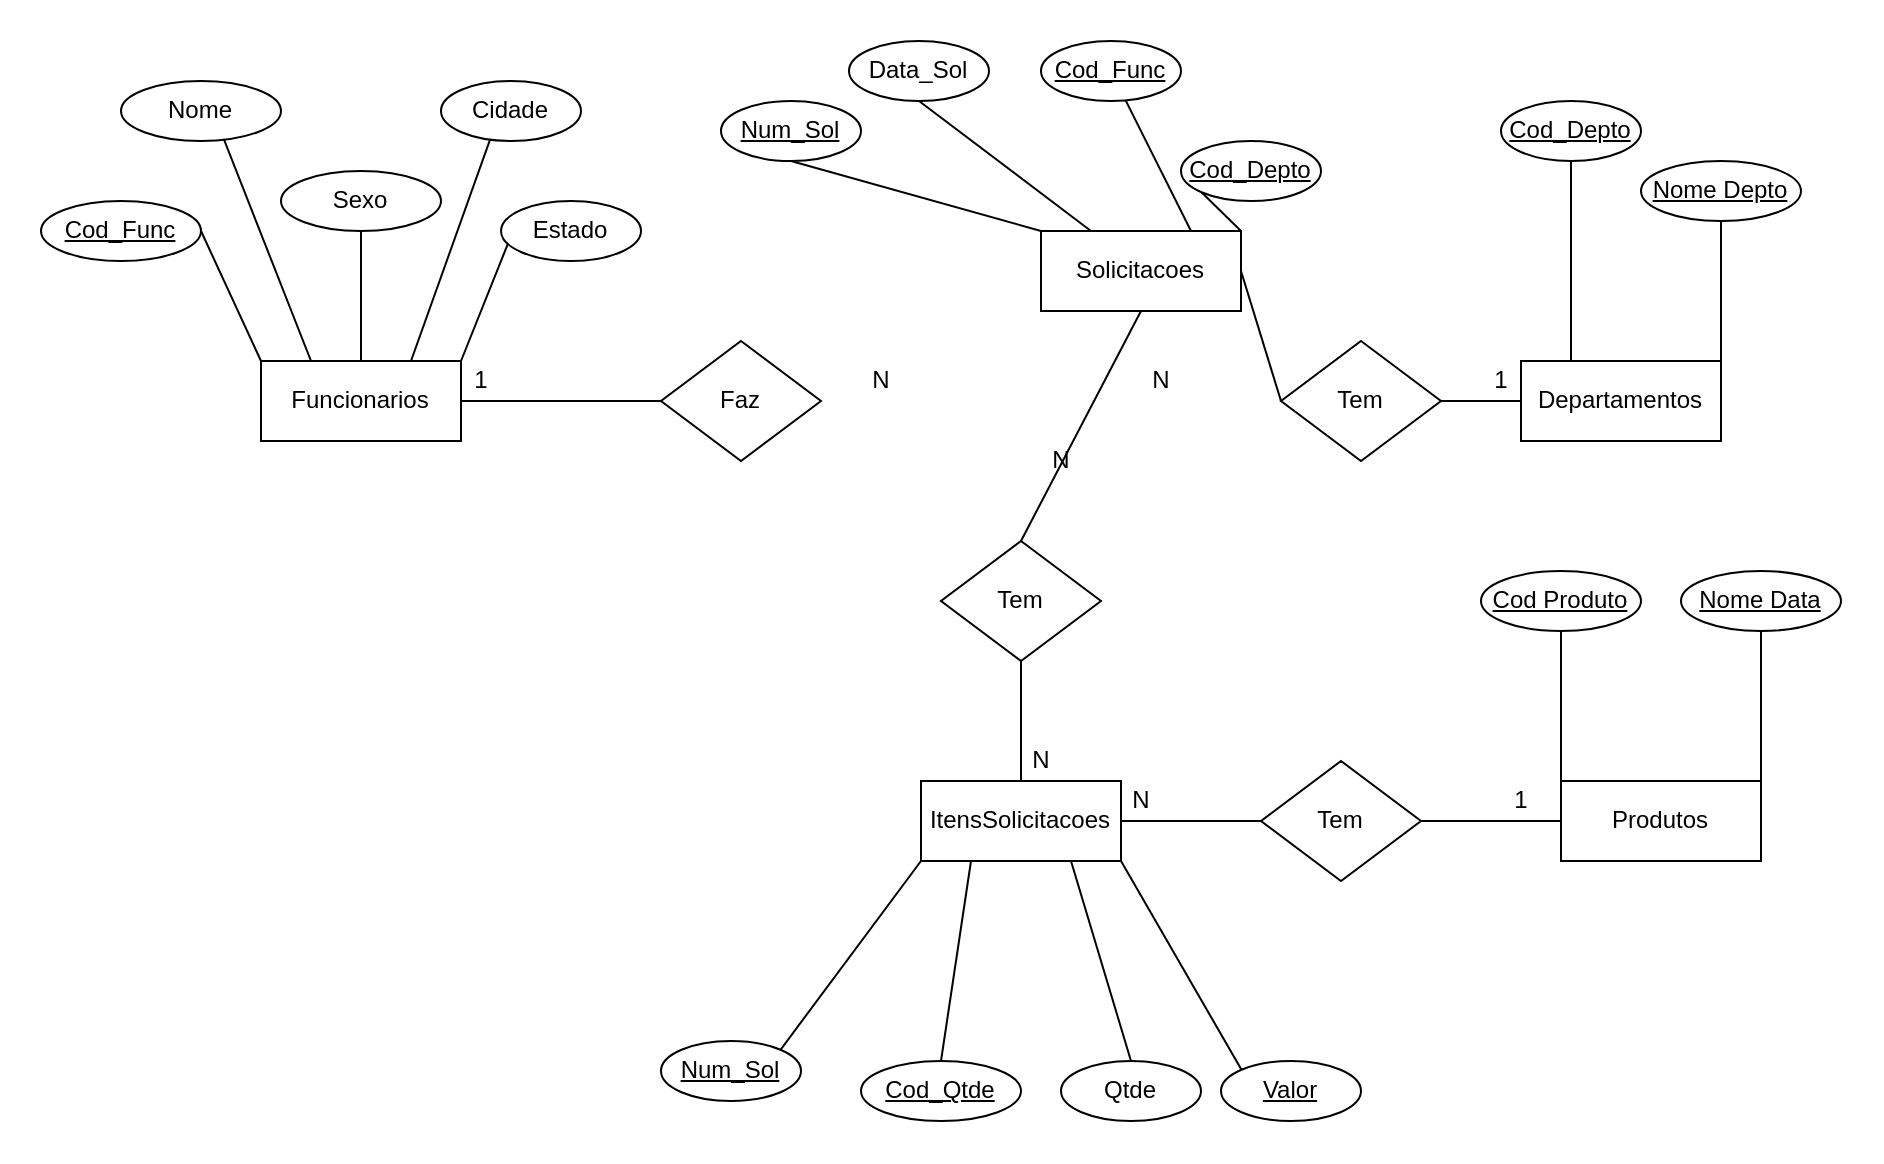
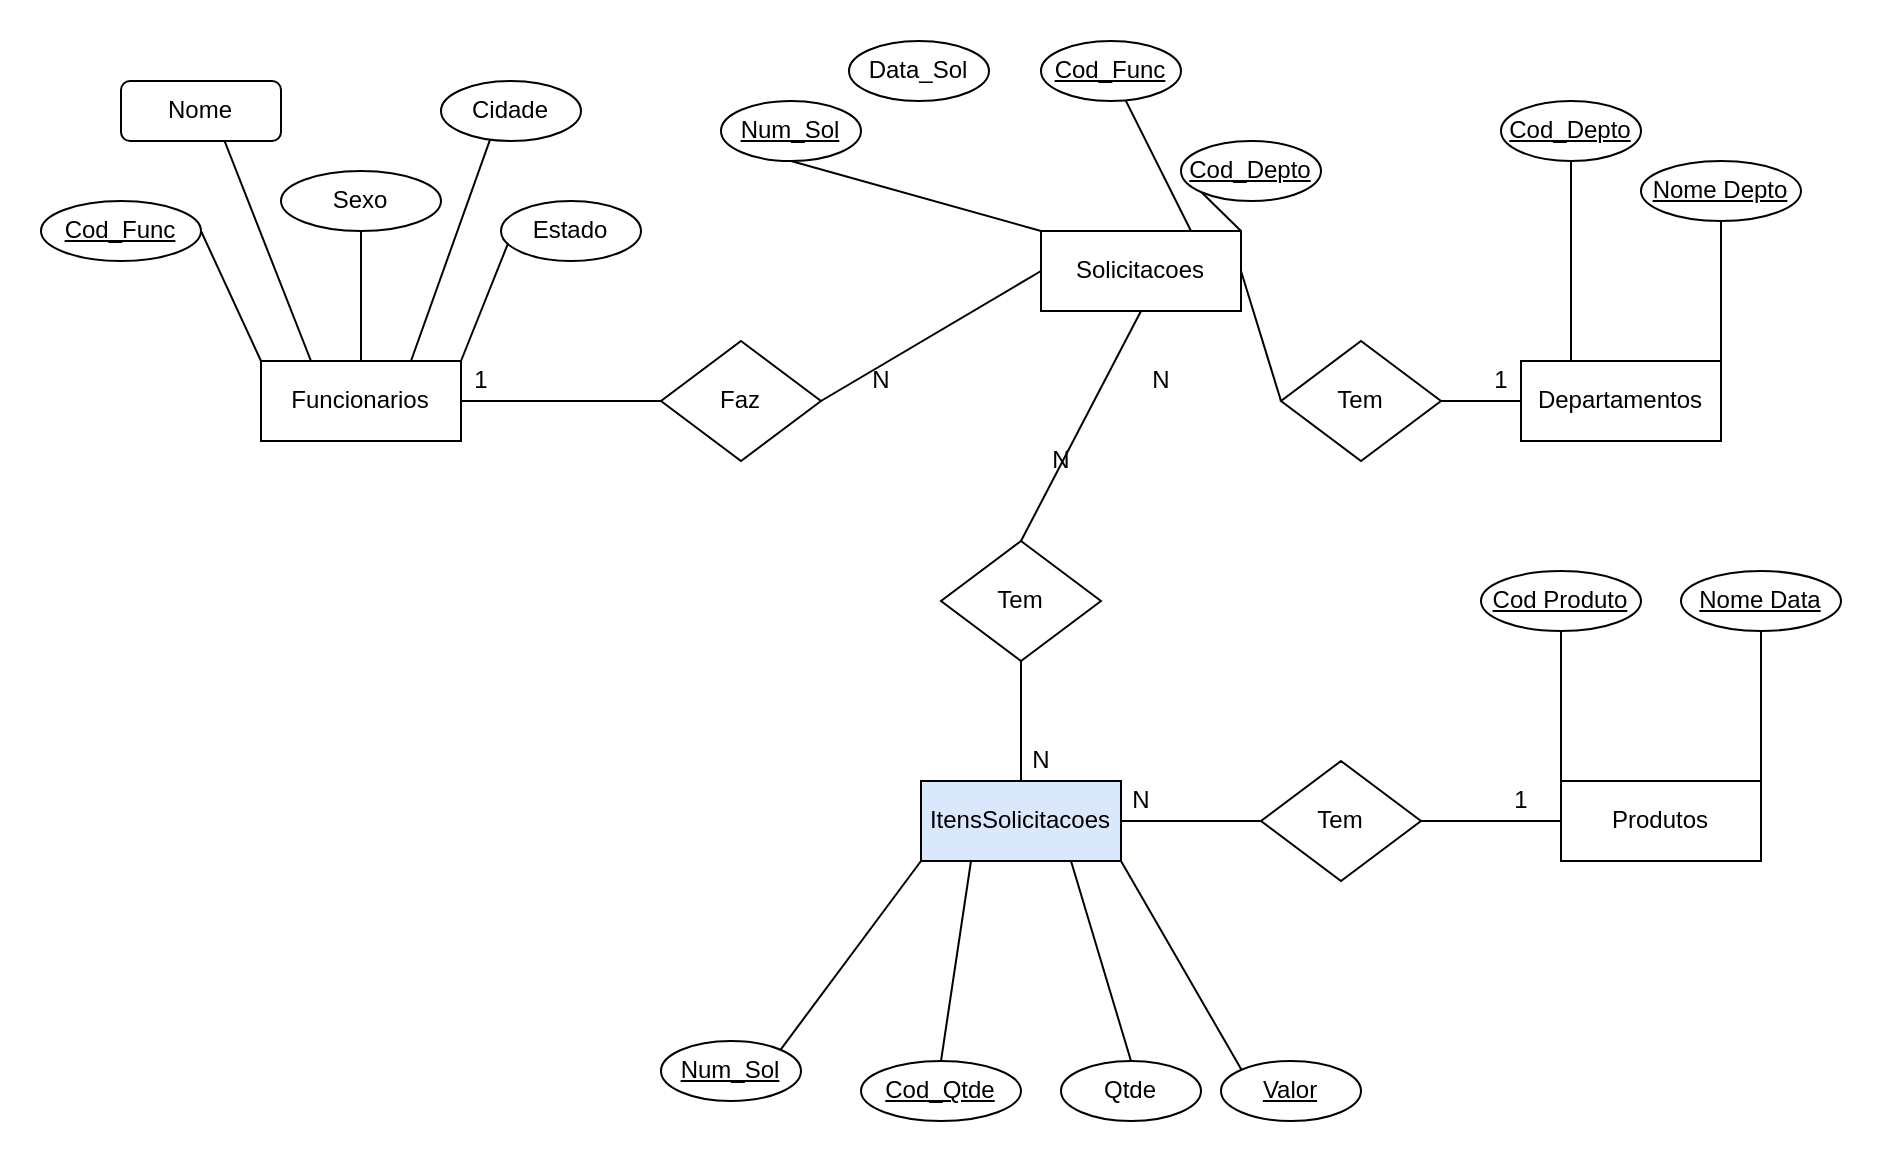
(201, 111) -> (201, 111)
(1005, 166) -> none
none -> (931, 336)
(1021, 821) -> (1021, 821)
